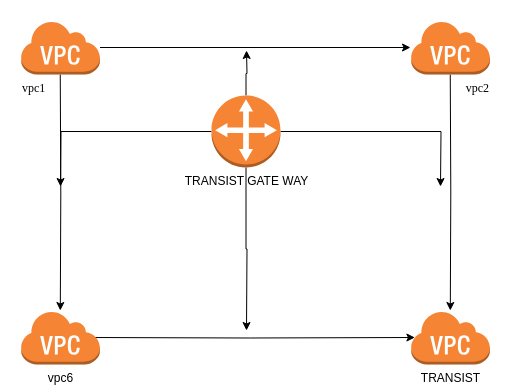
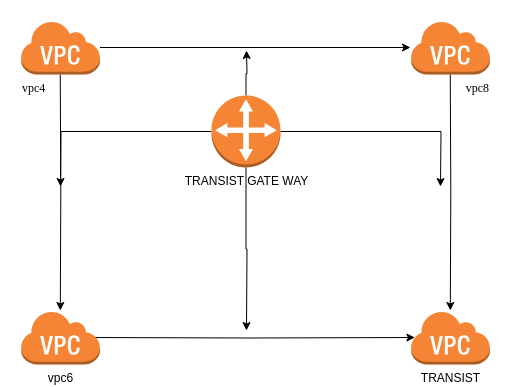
(36, 89) -> (36, 89)
(476, 89) -> (476, 89)
